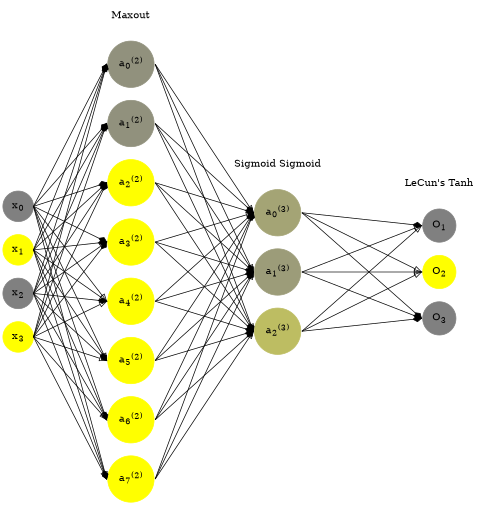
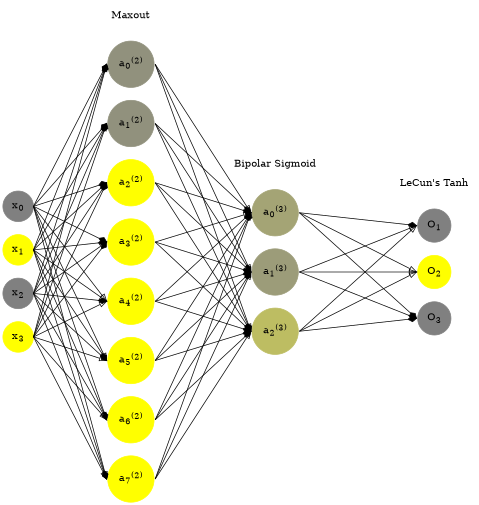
(278, 164) -> (275, 164)
